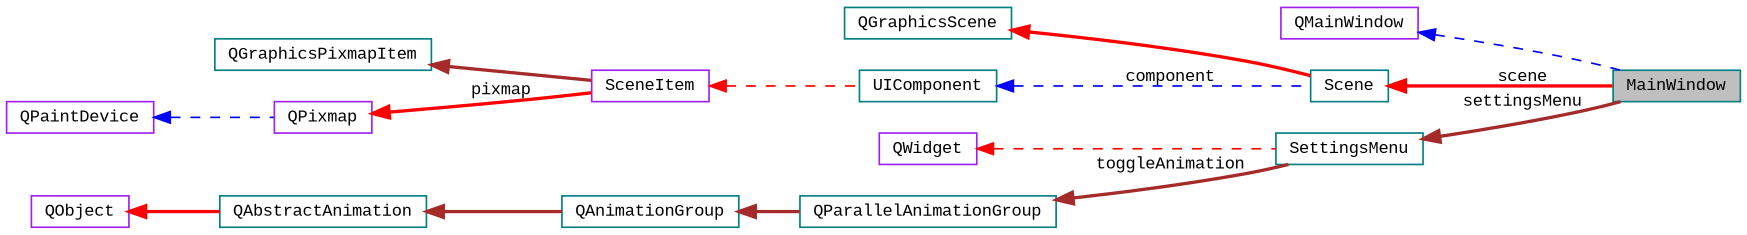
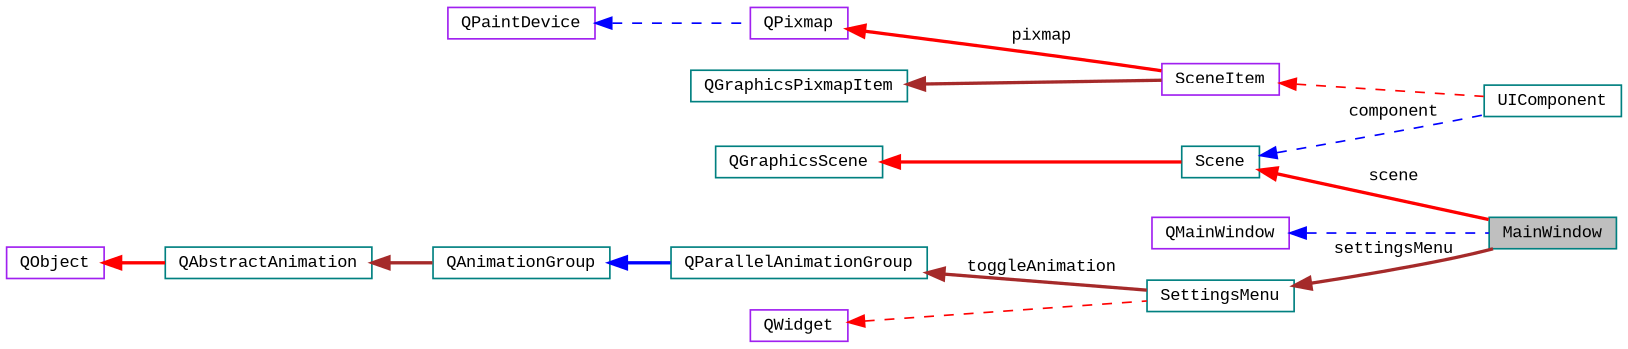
(1162, 86) -> (1381, 134)
(777, 212) -> (649, 263)
